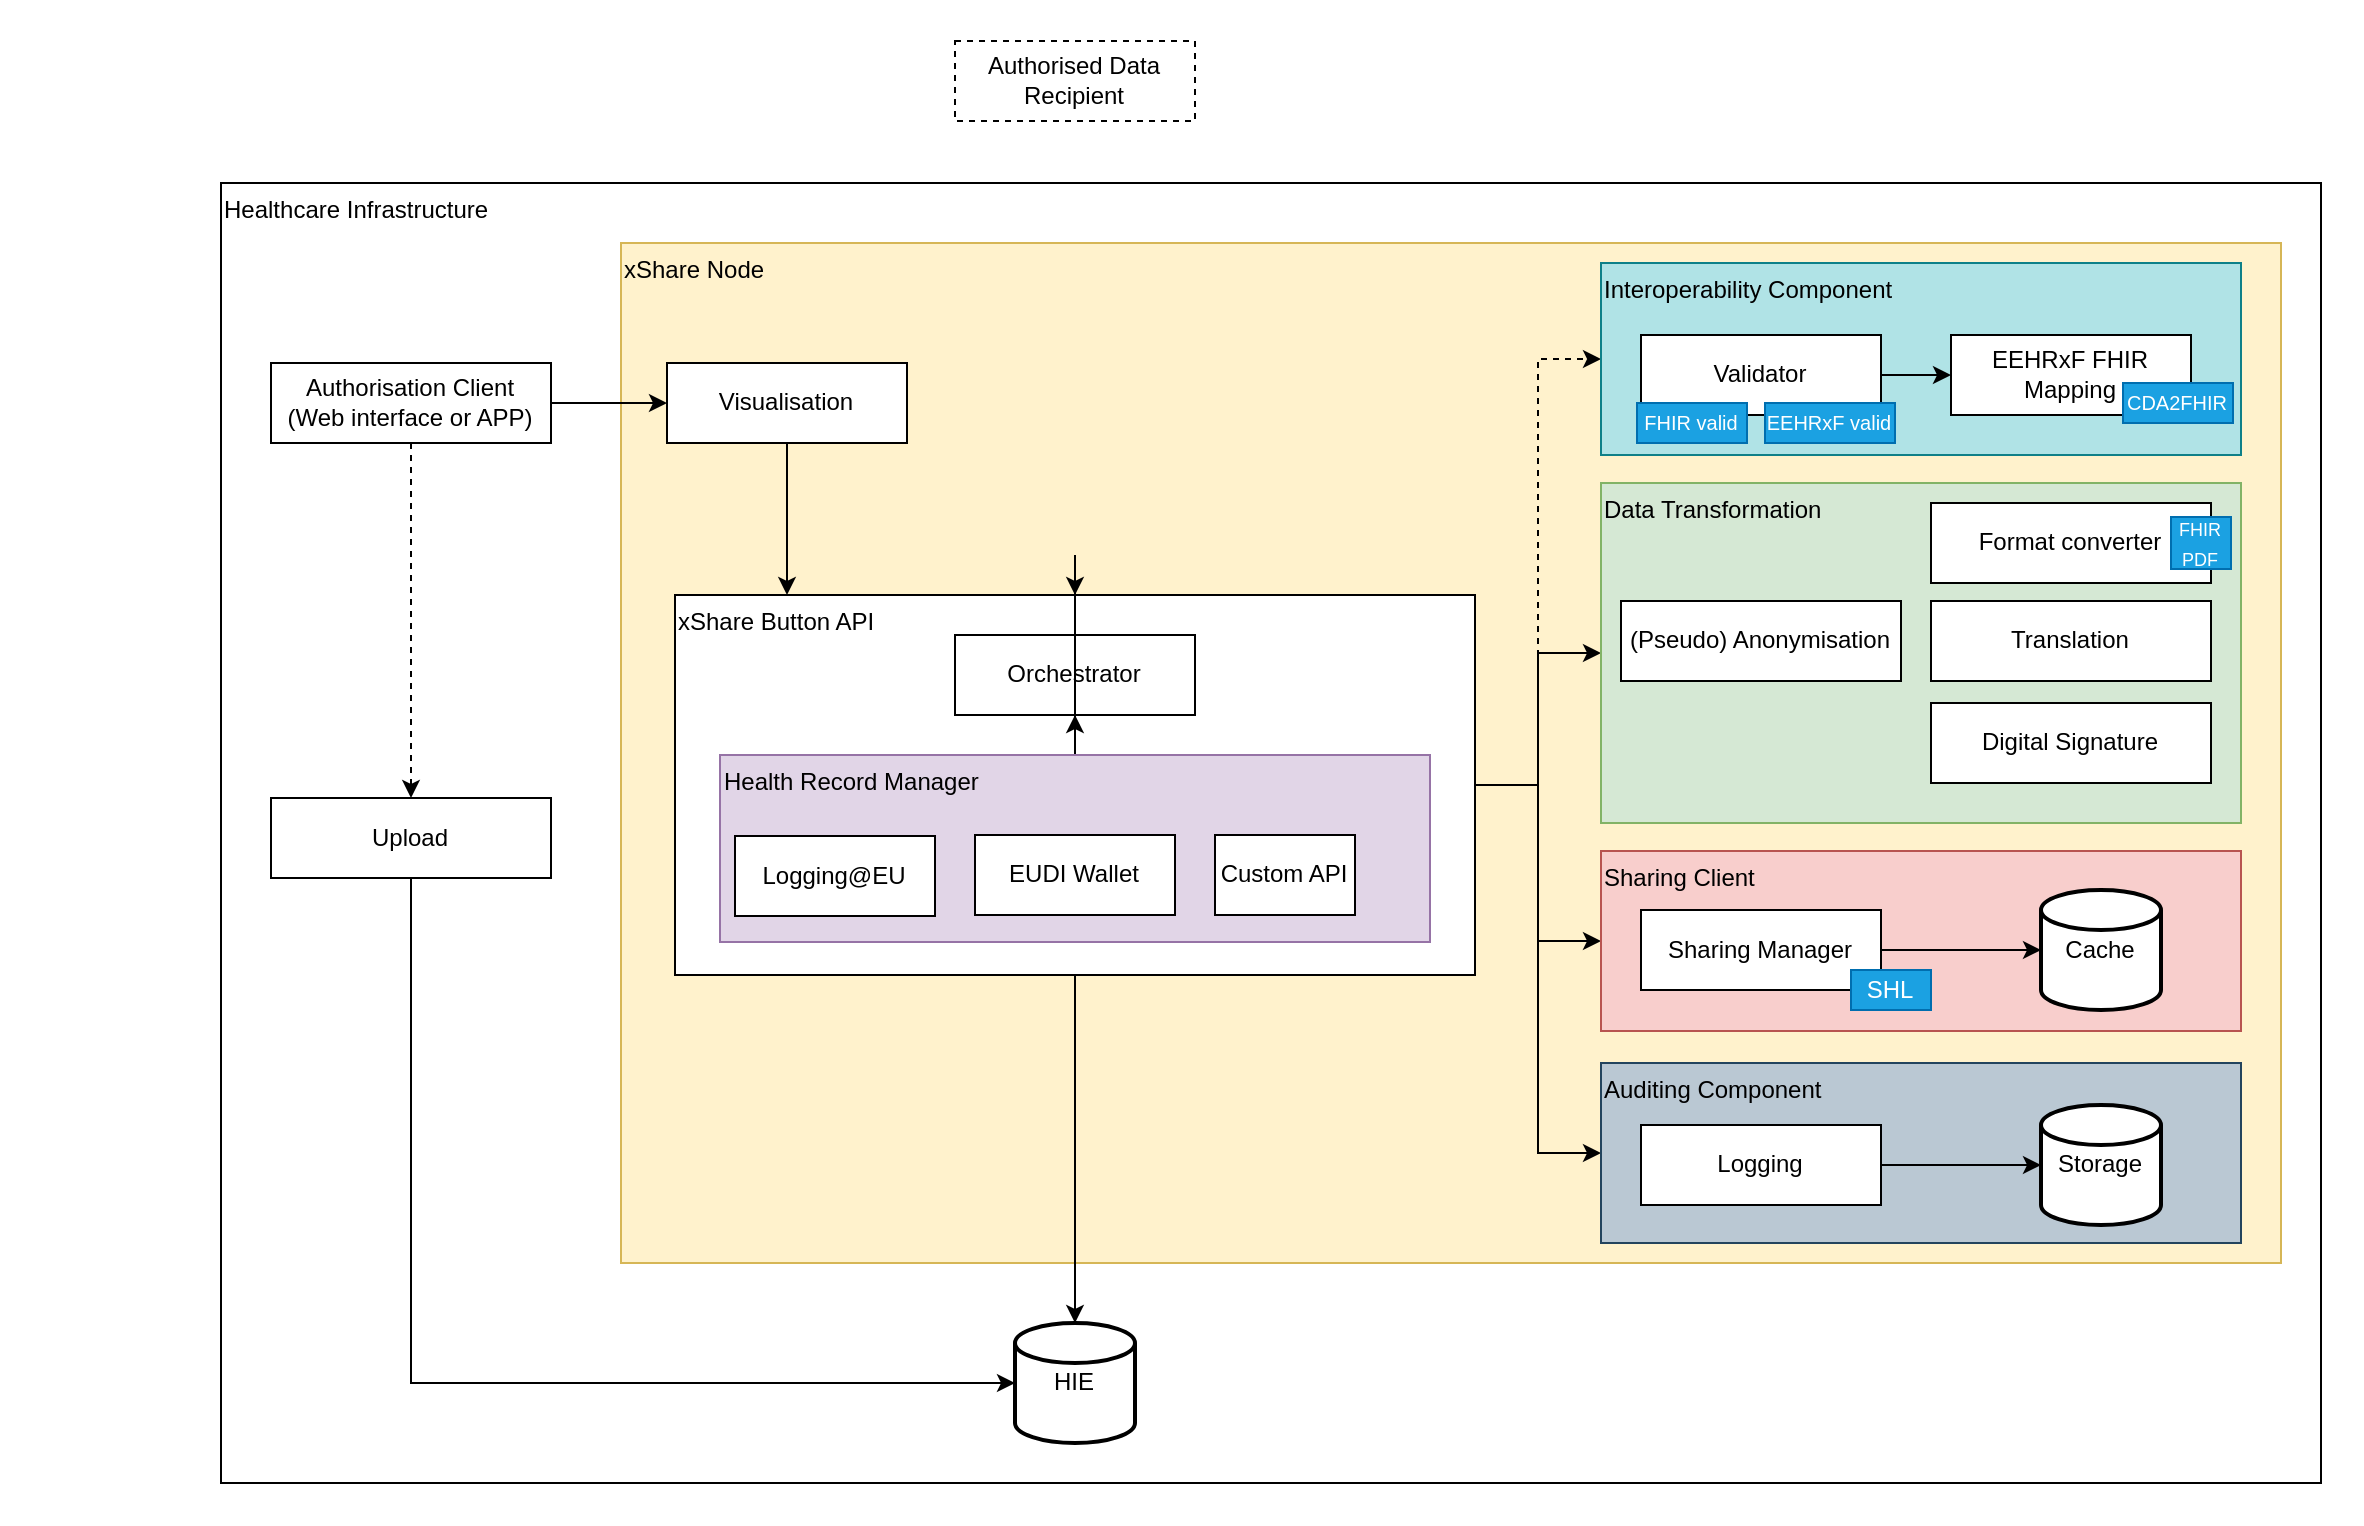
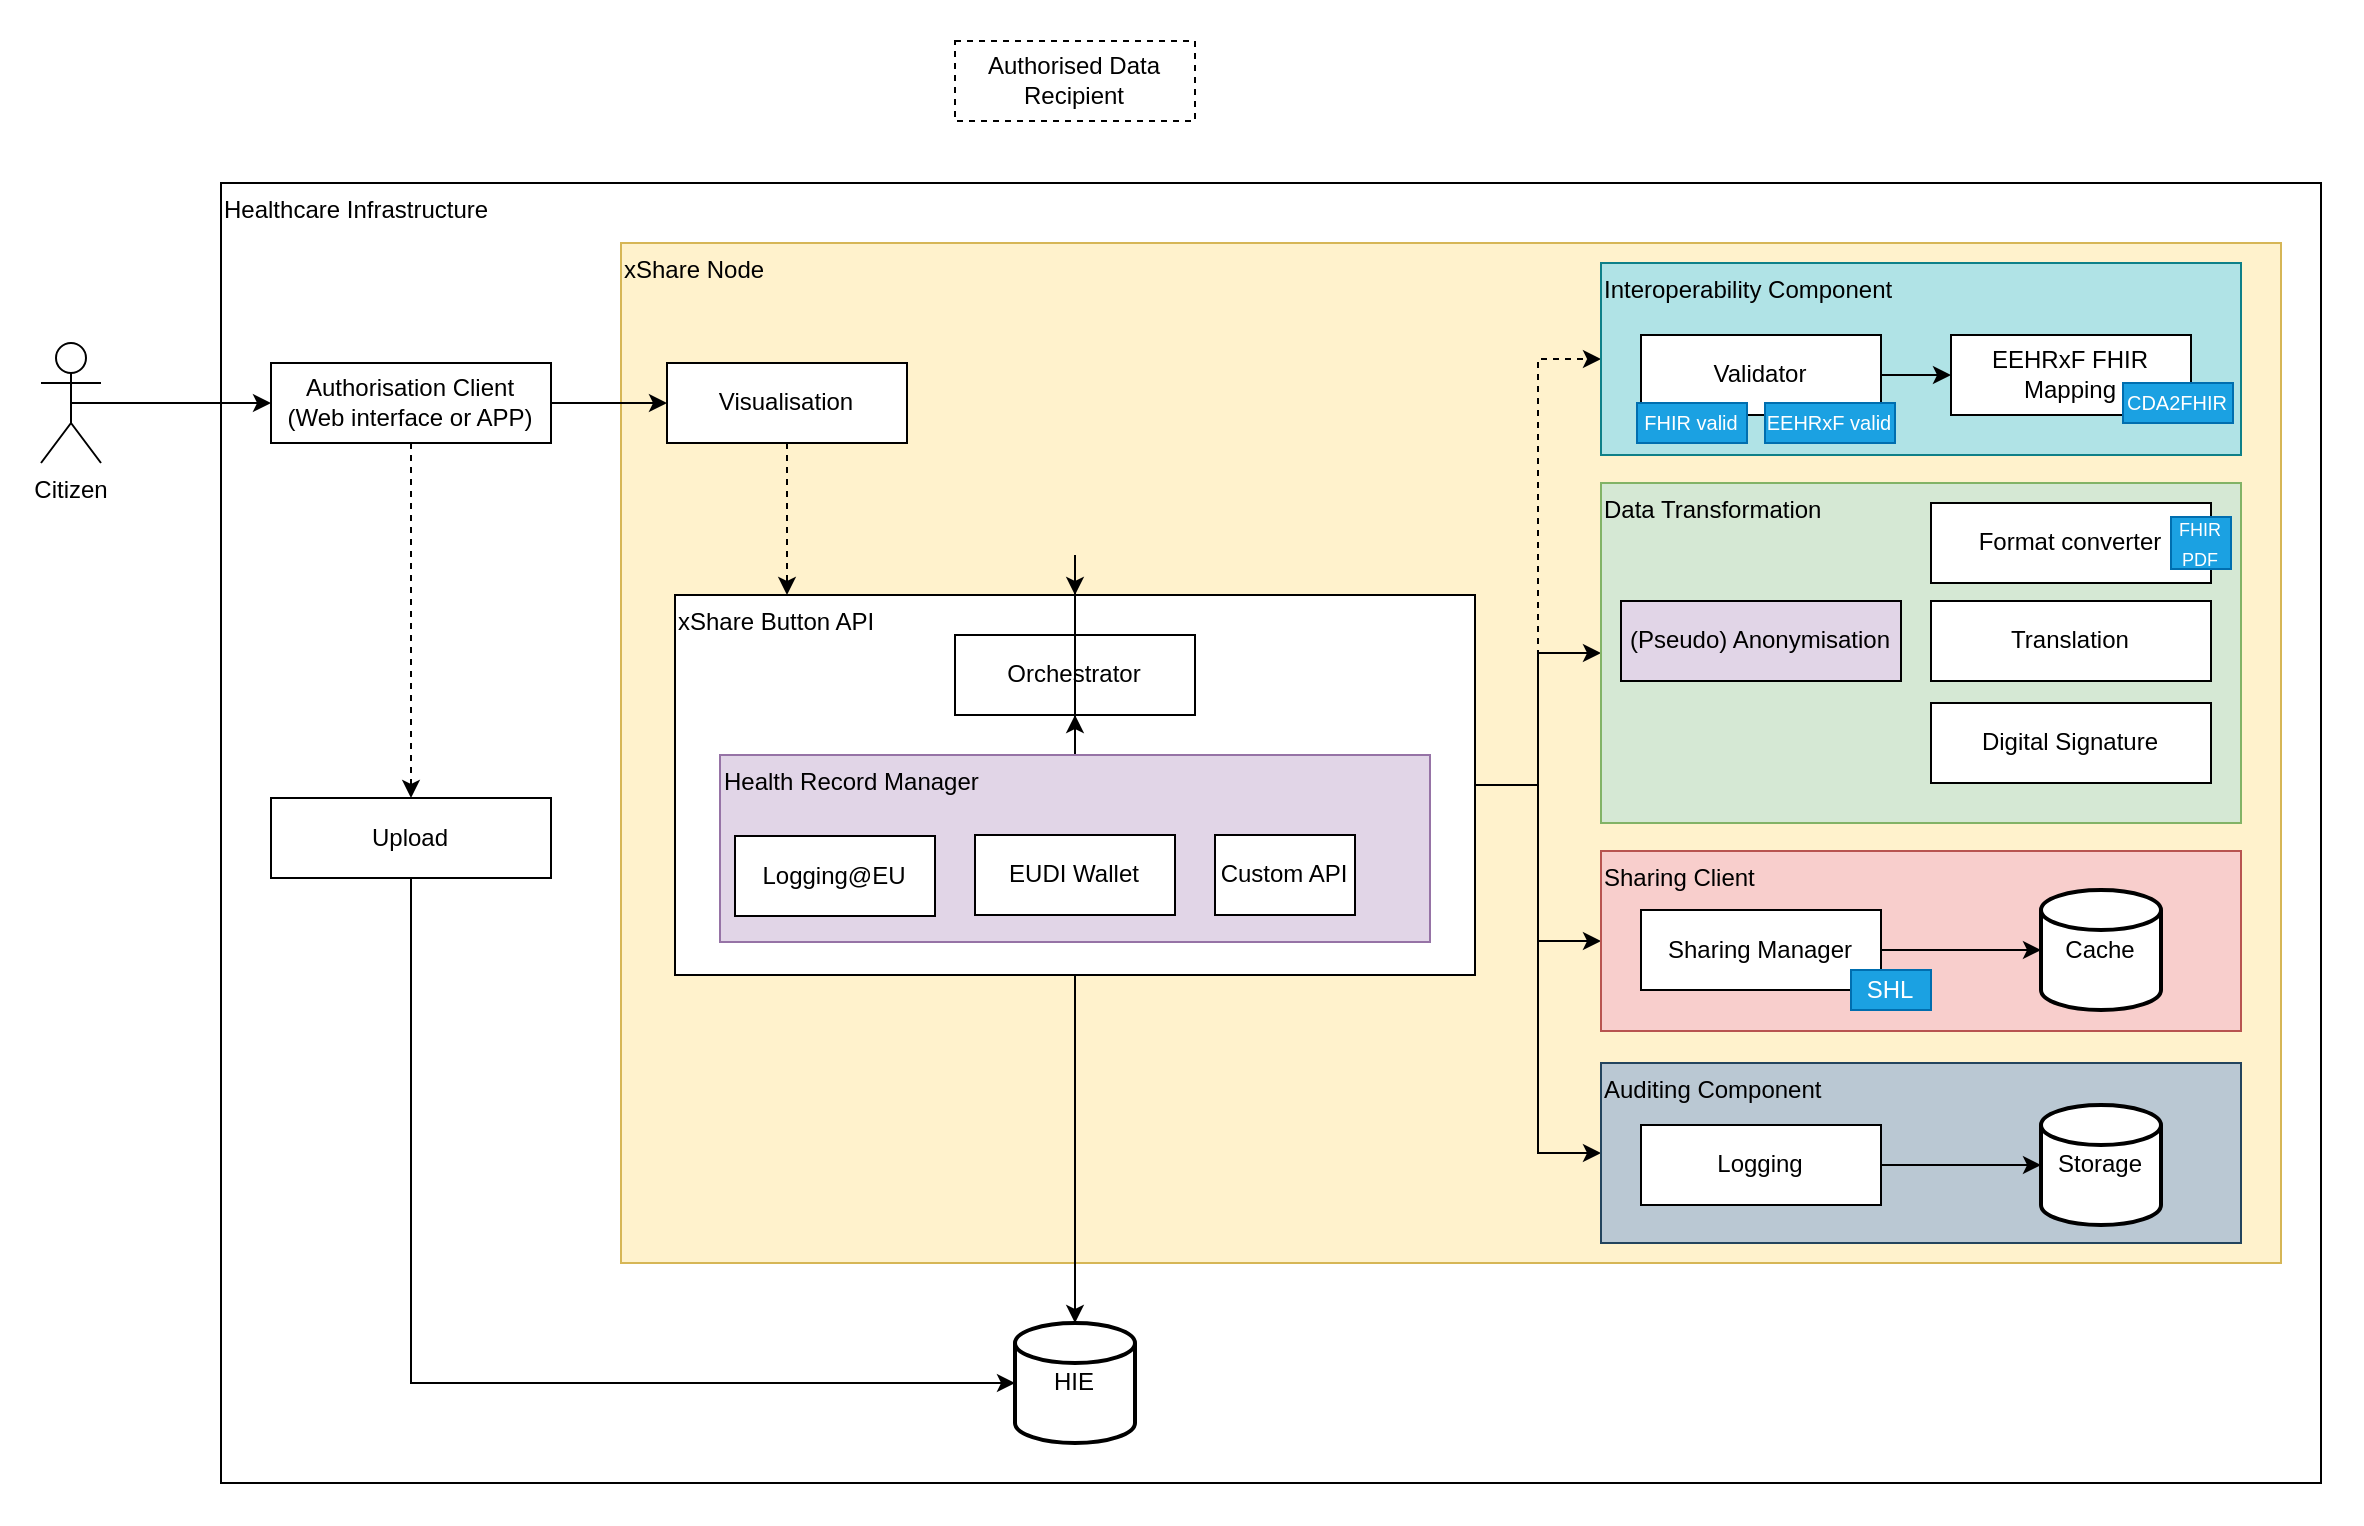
none -> (71, 403)
none -> (174, 403)
(787, 511) -> (787, 511)
(1761, 641) -> (1761, 641)
